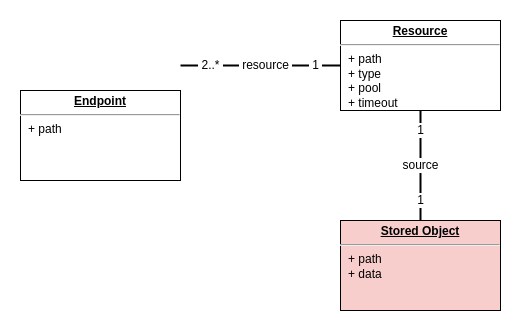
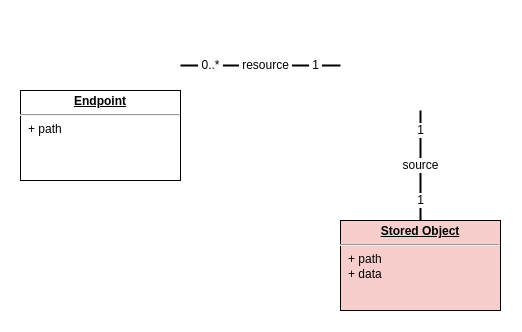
(211, 66) -> (211, 66)
(421, 66) -> none
